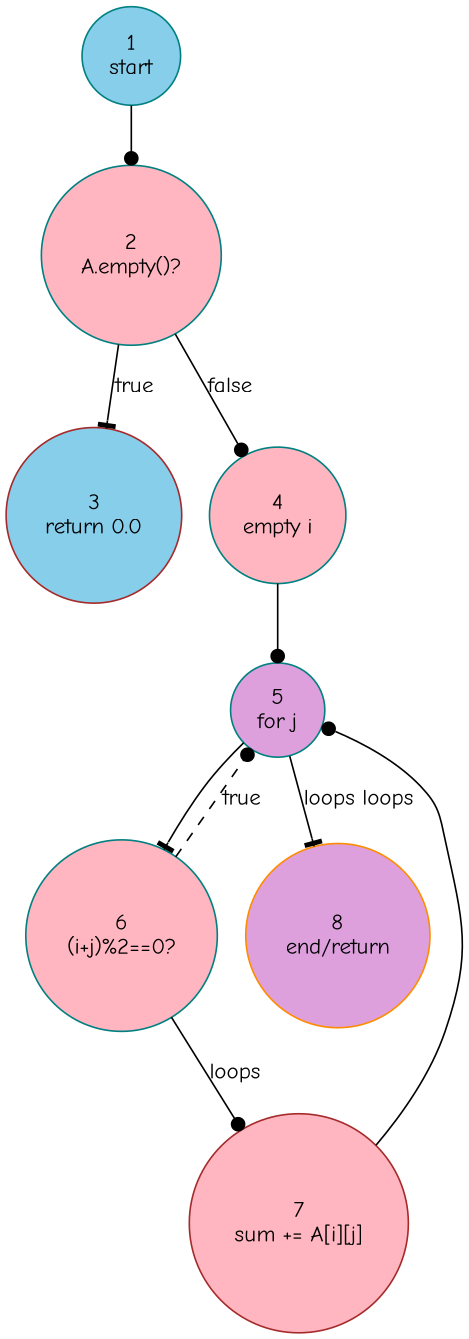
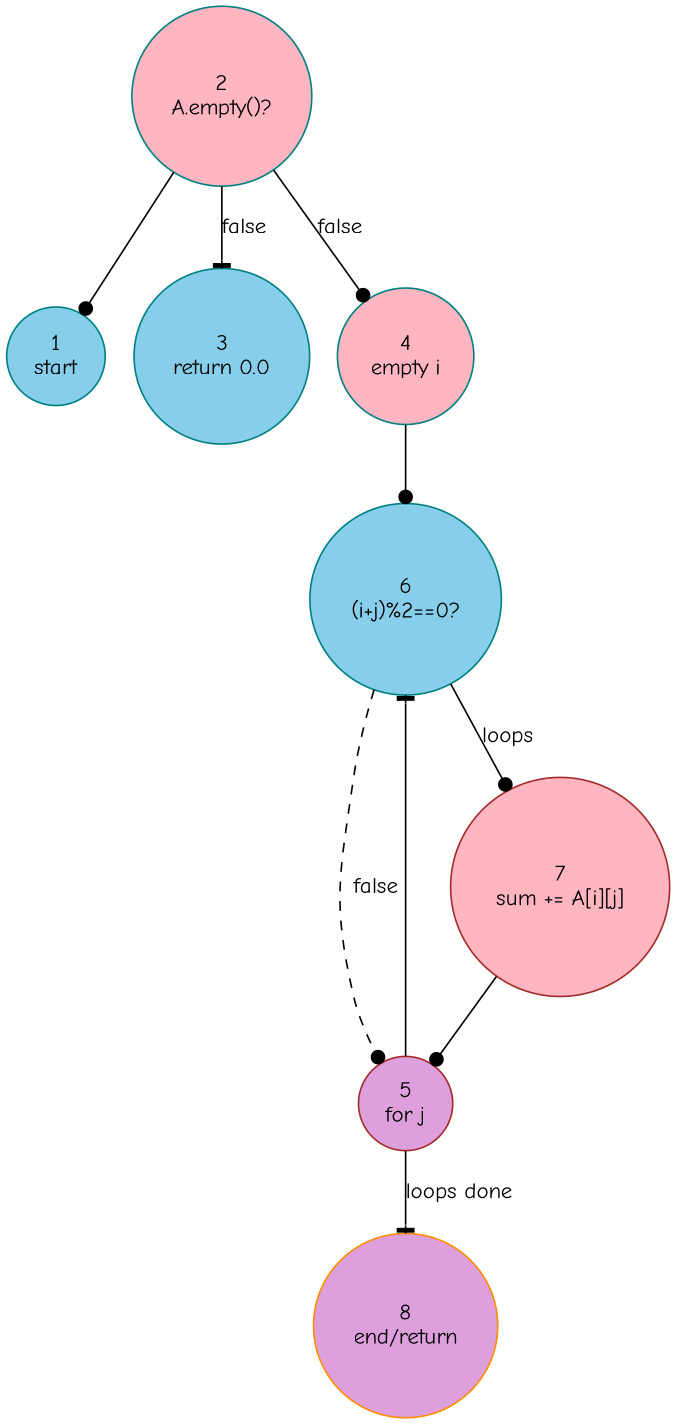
(131, 128) -> (132, 237)
(135, 386) -> (245, 227)
(94, 515) -> (222, 356)
(278, 616) -> (406, 458)
(278, 710) -> (406, 1104)
(242, 799) -> (376, 887)
(359, 799) -> (459, 1192)
(122, 936) -> (406, 599)
